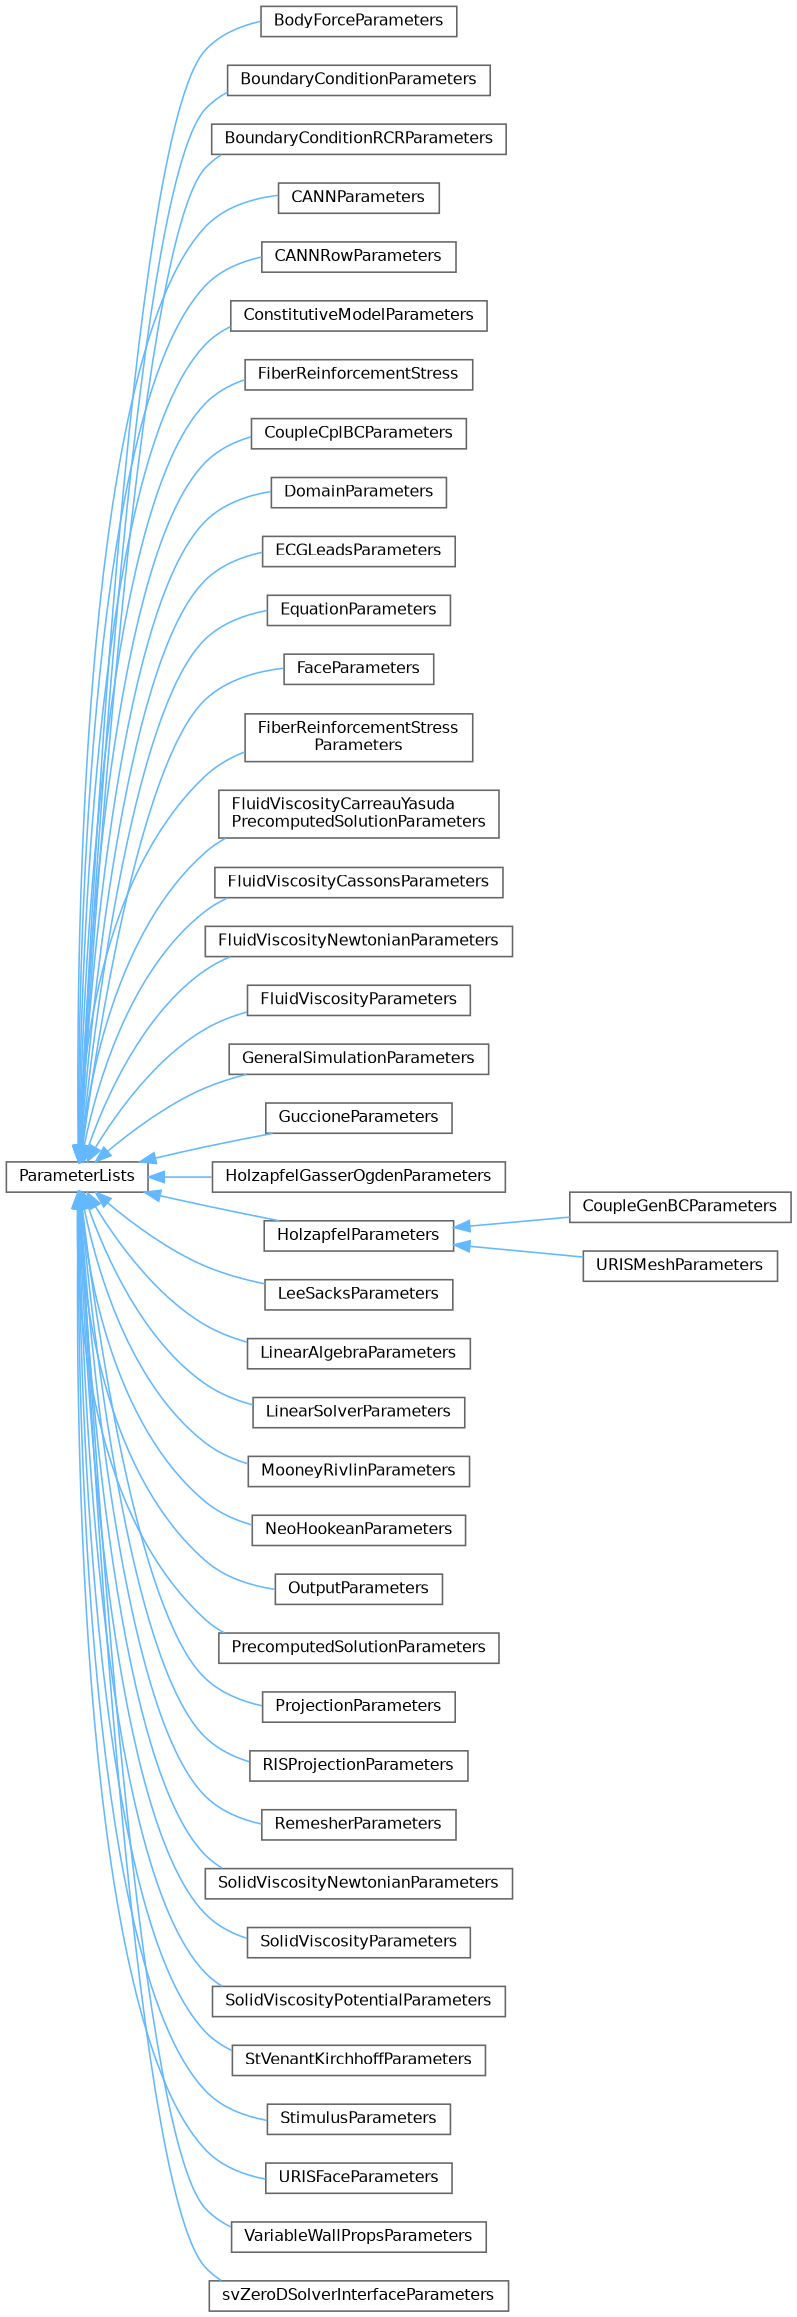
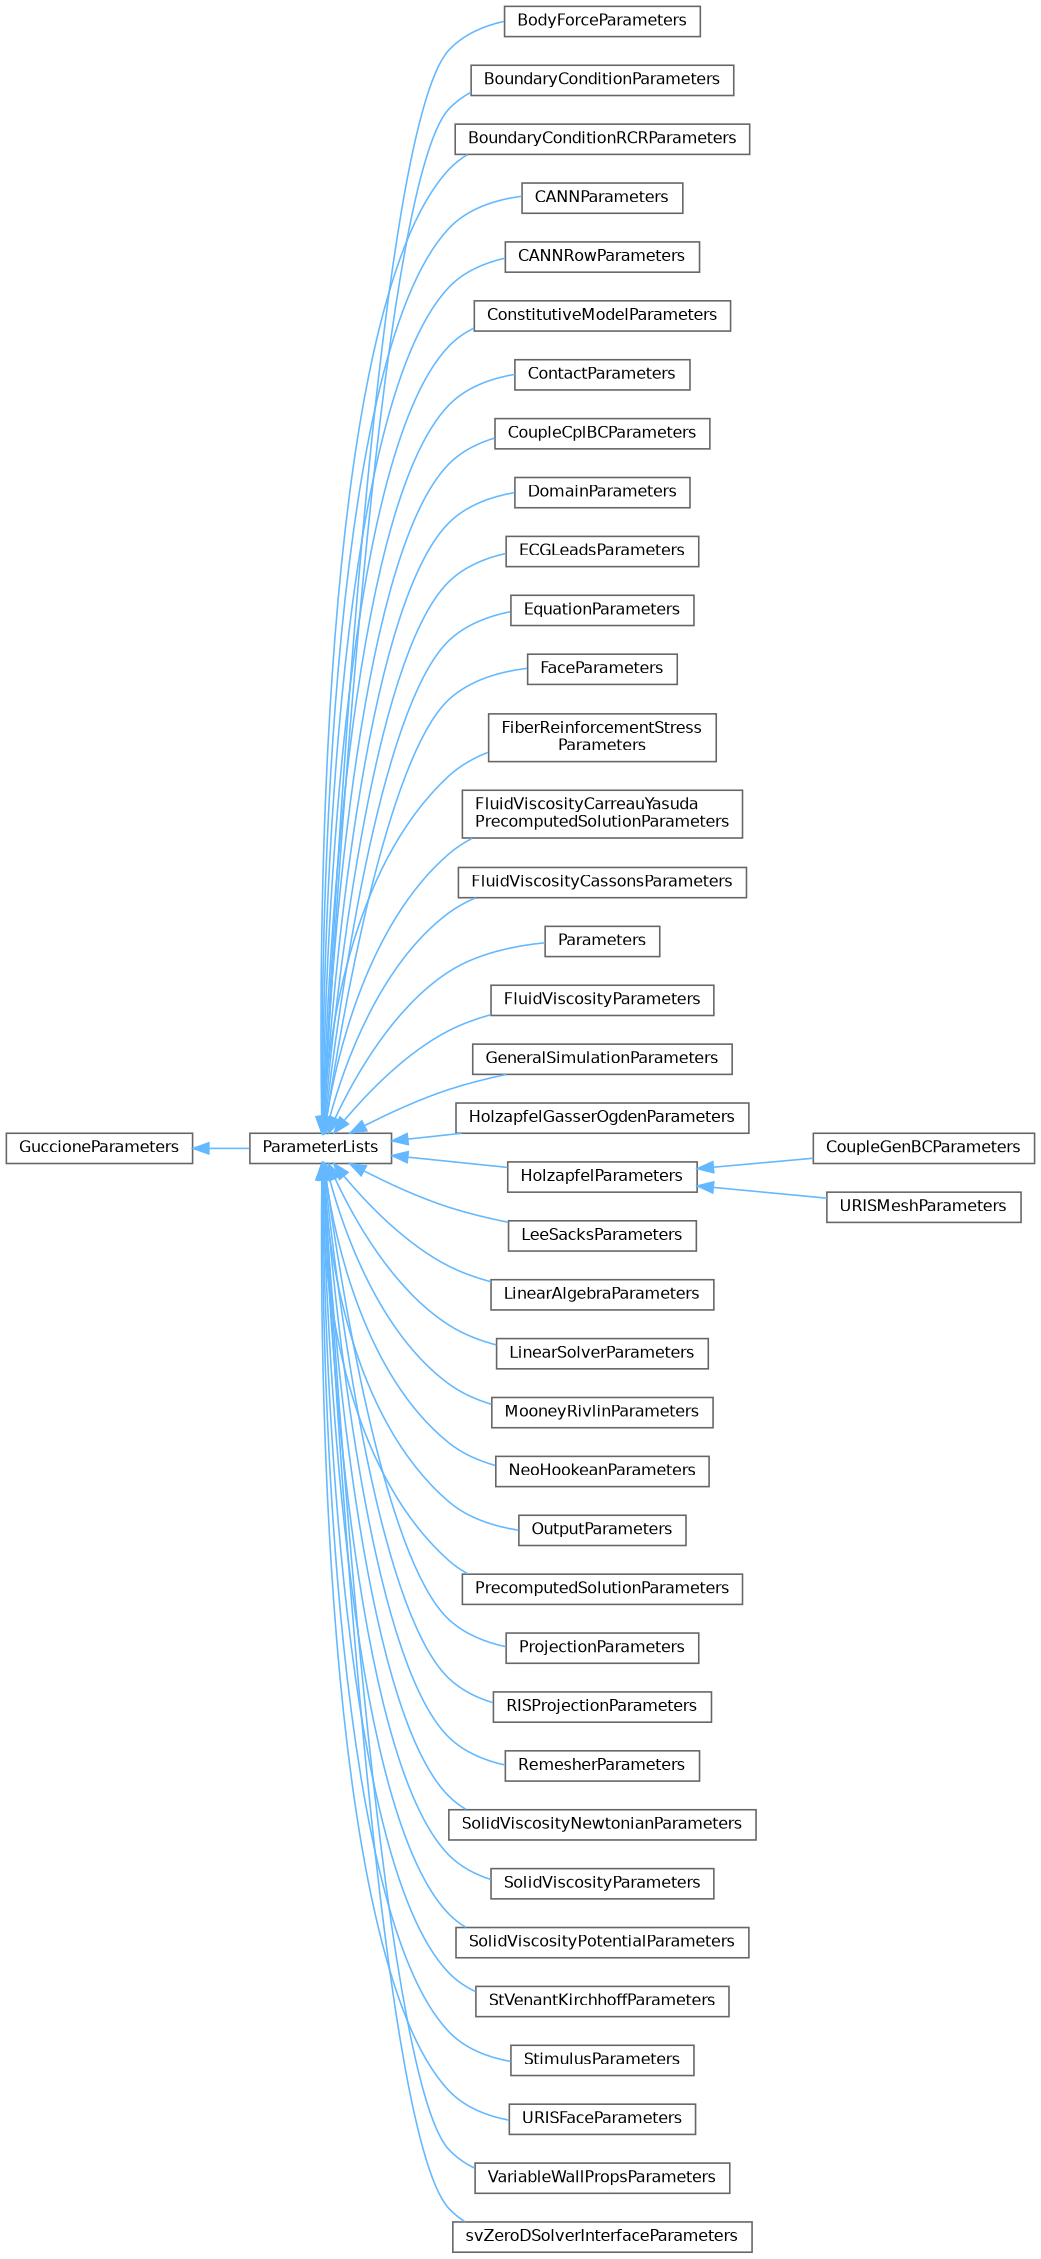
(359, 375) -> (602, 375)
(359, 941) -> (602, 941)
(214, 1145) -> (229, 1148)
